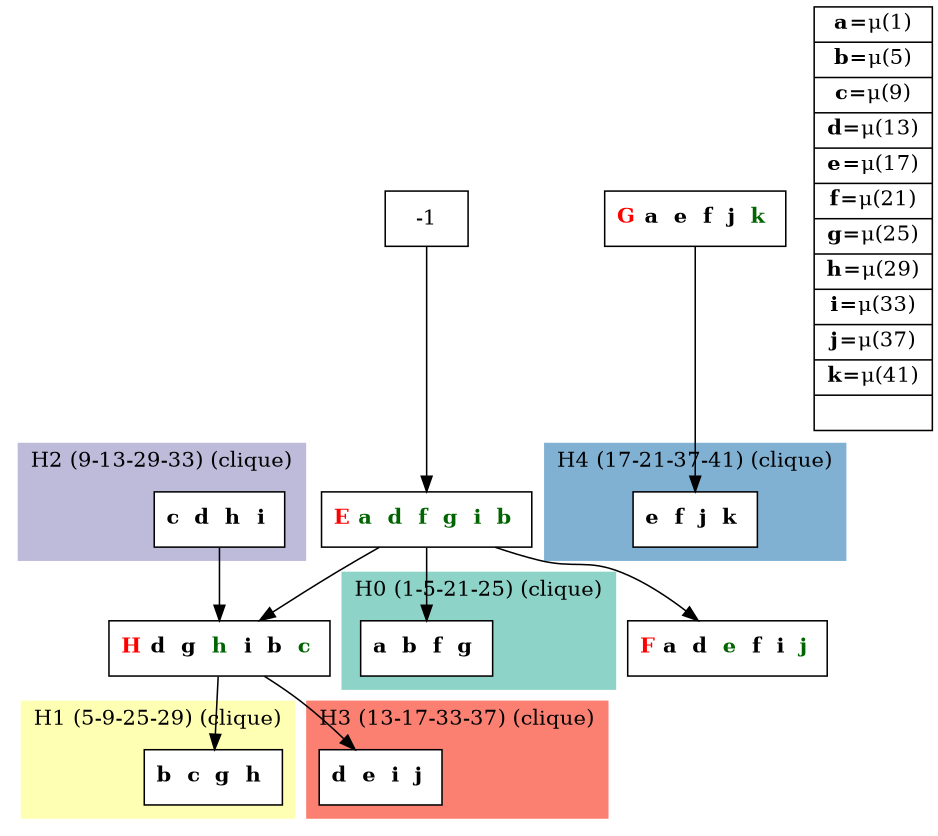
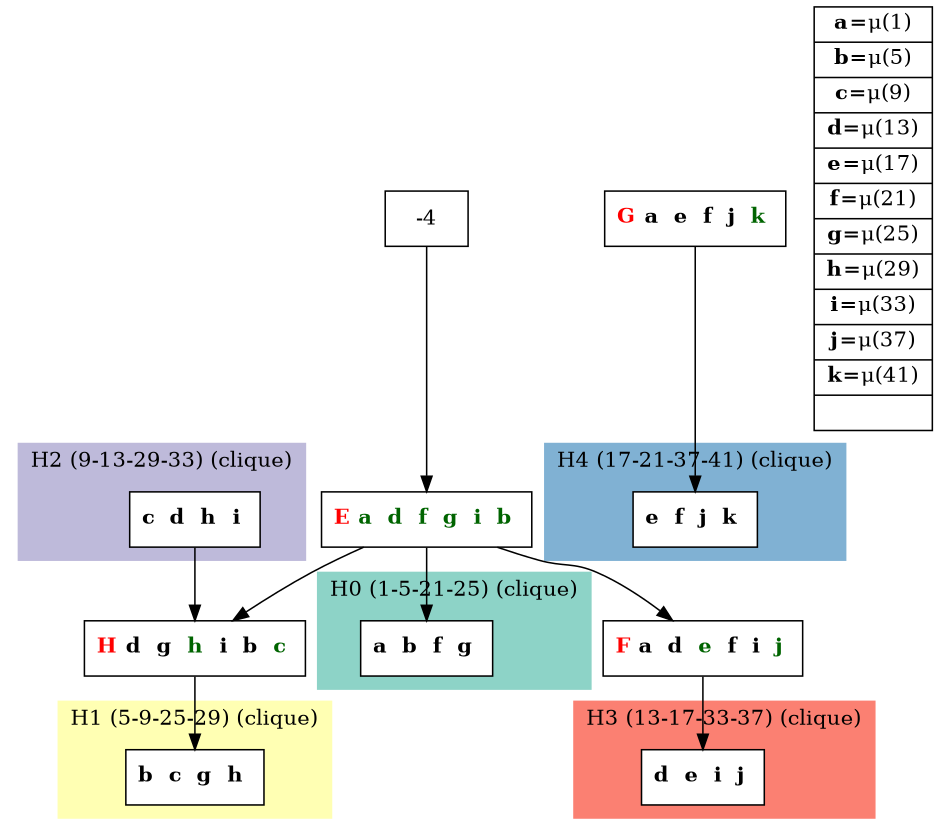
(427, 219) -> (427, 219)
(317, 715) -> (703, 711)
